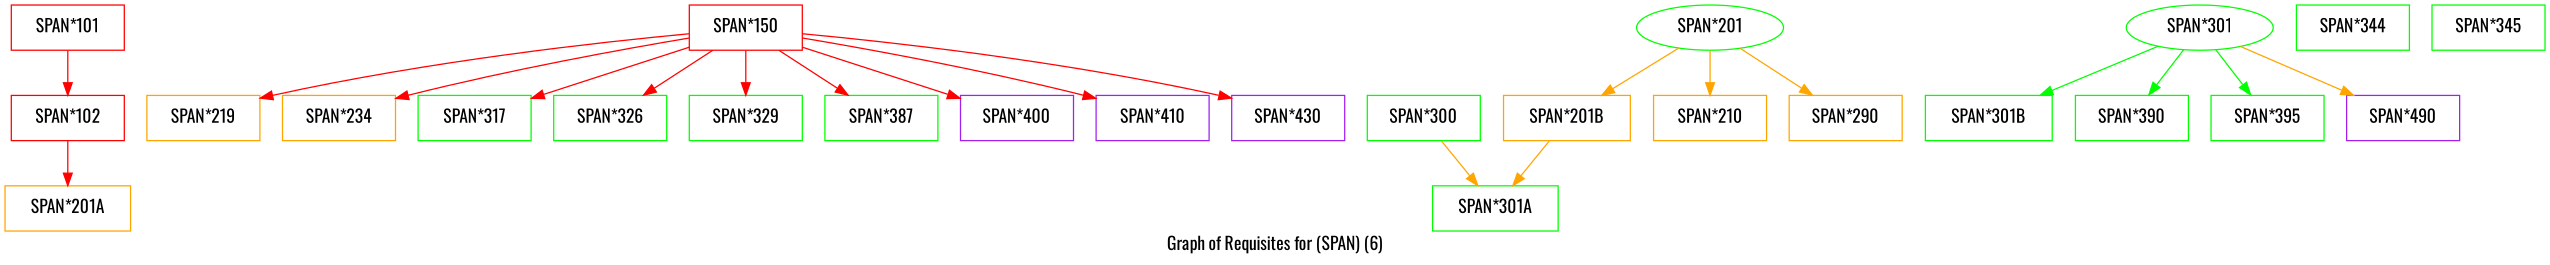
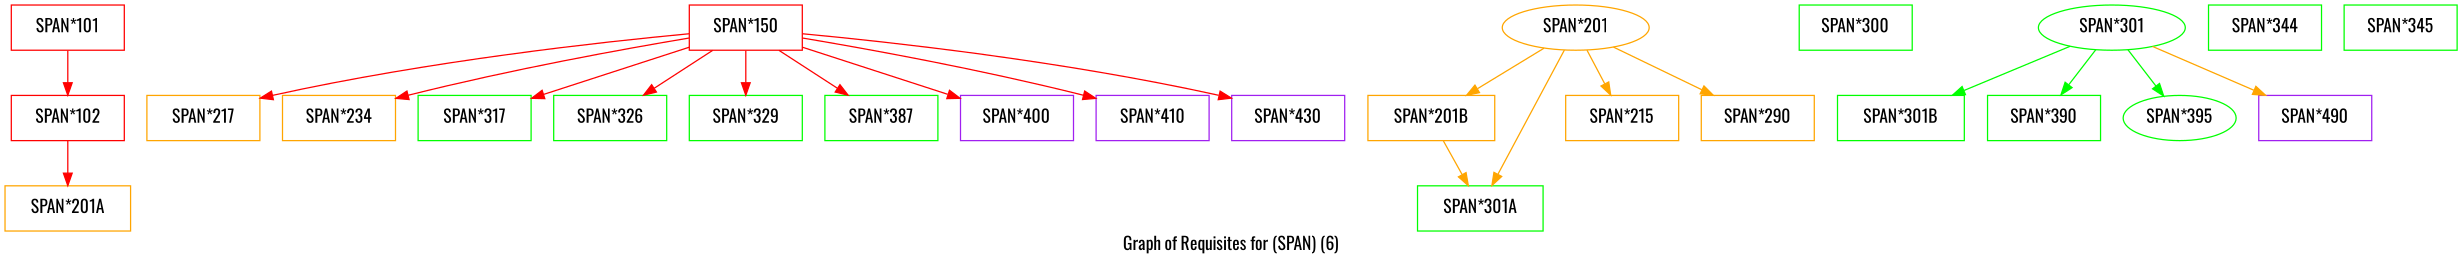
(1710, 28) -> (1576, 28)
(203, 118) -> (203, 118)
(1710, 118) -> (1622, 118)
(2268, 118) -> (2180, 118)
(1456, 158) -> (1531, 112)
